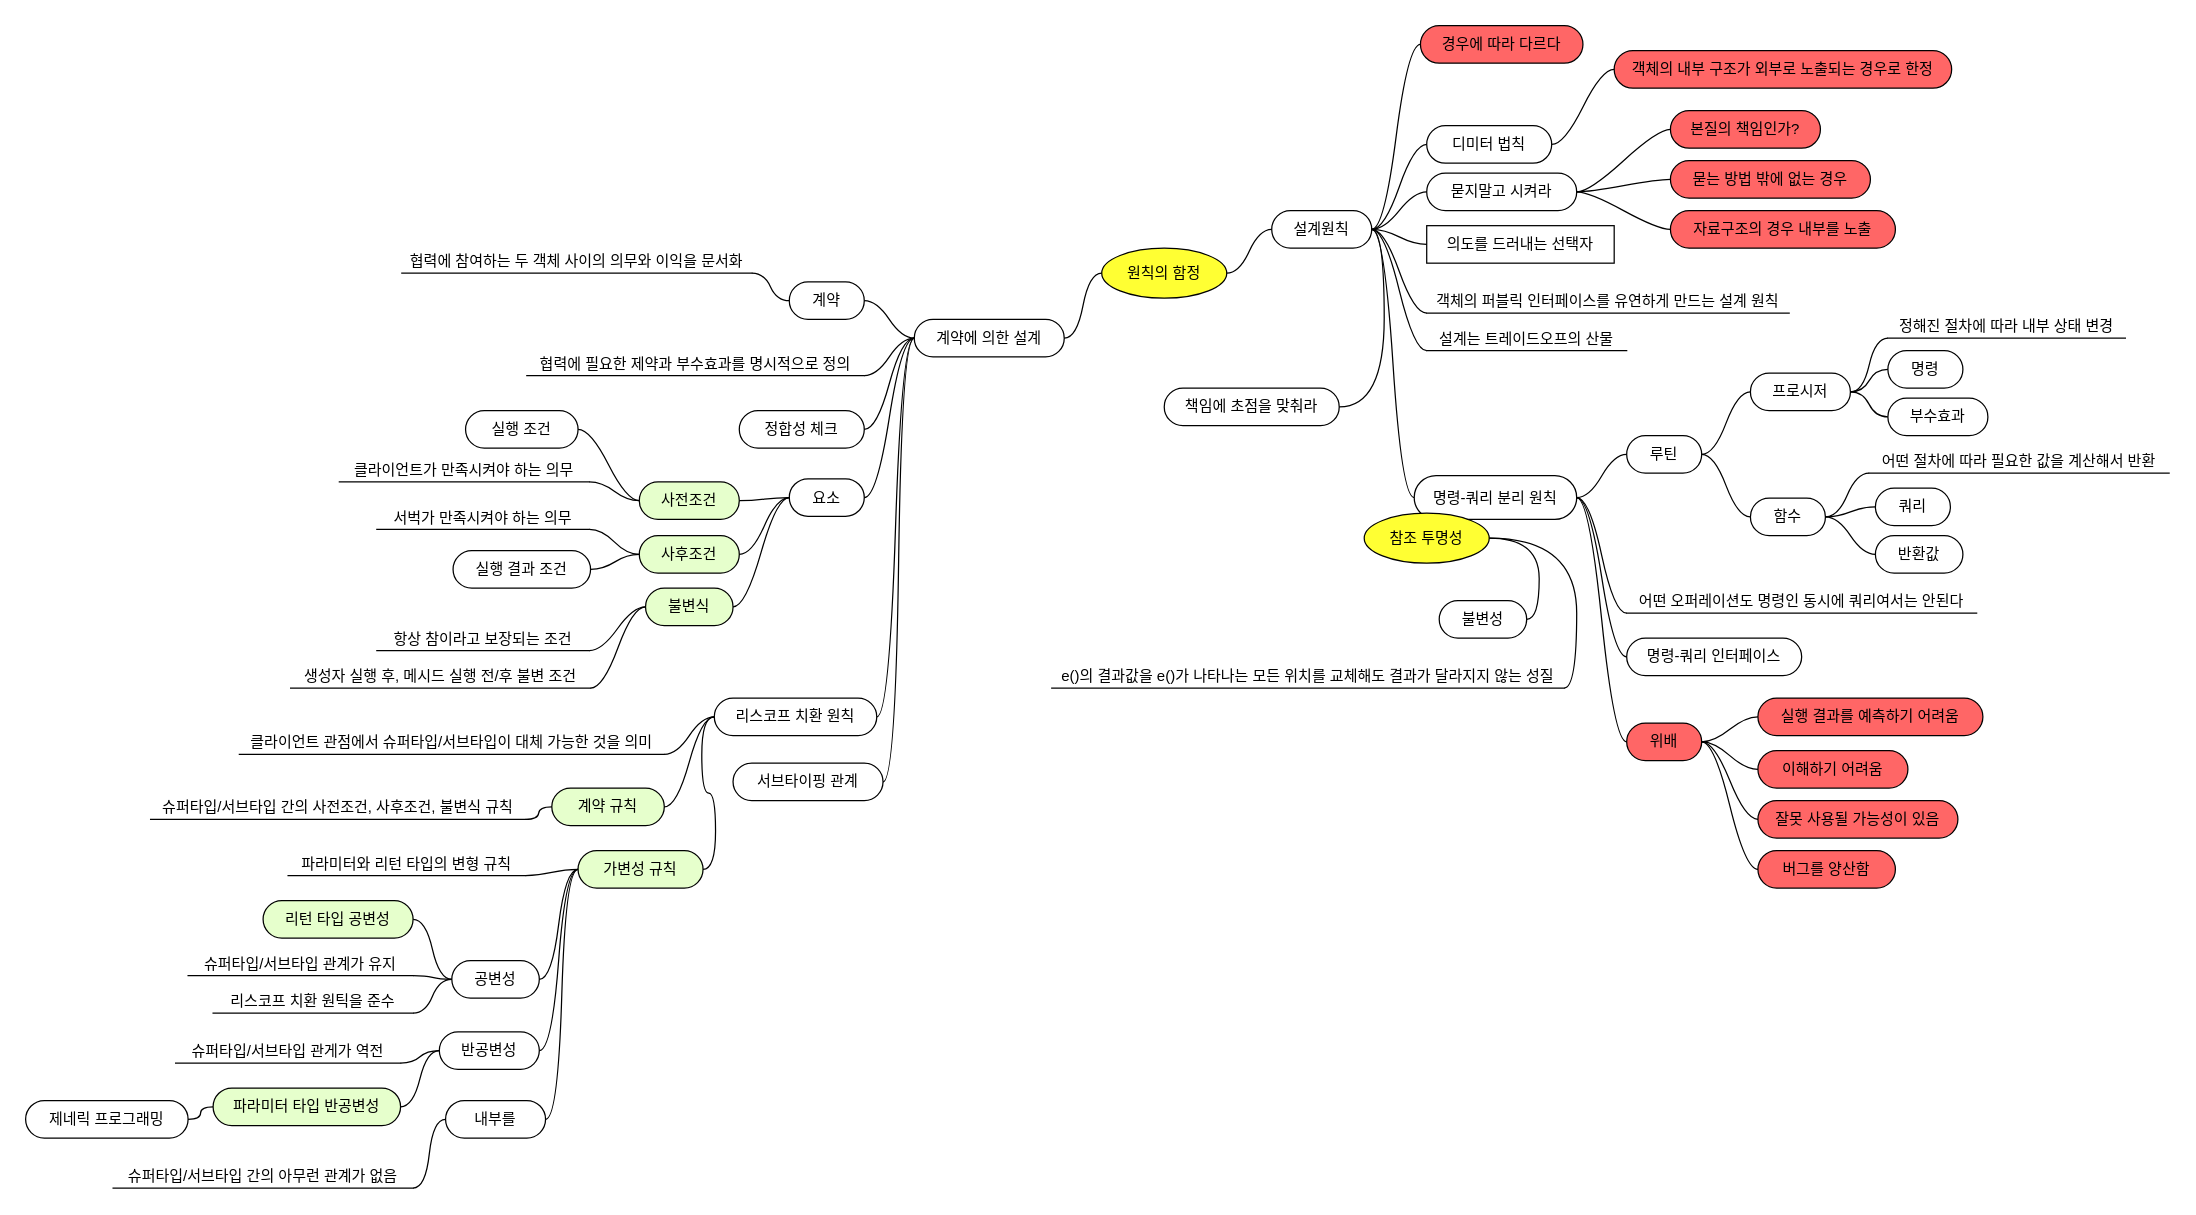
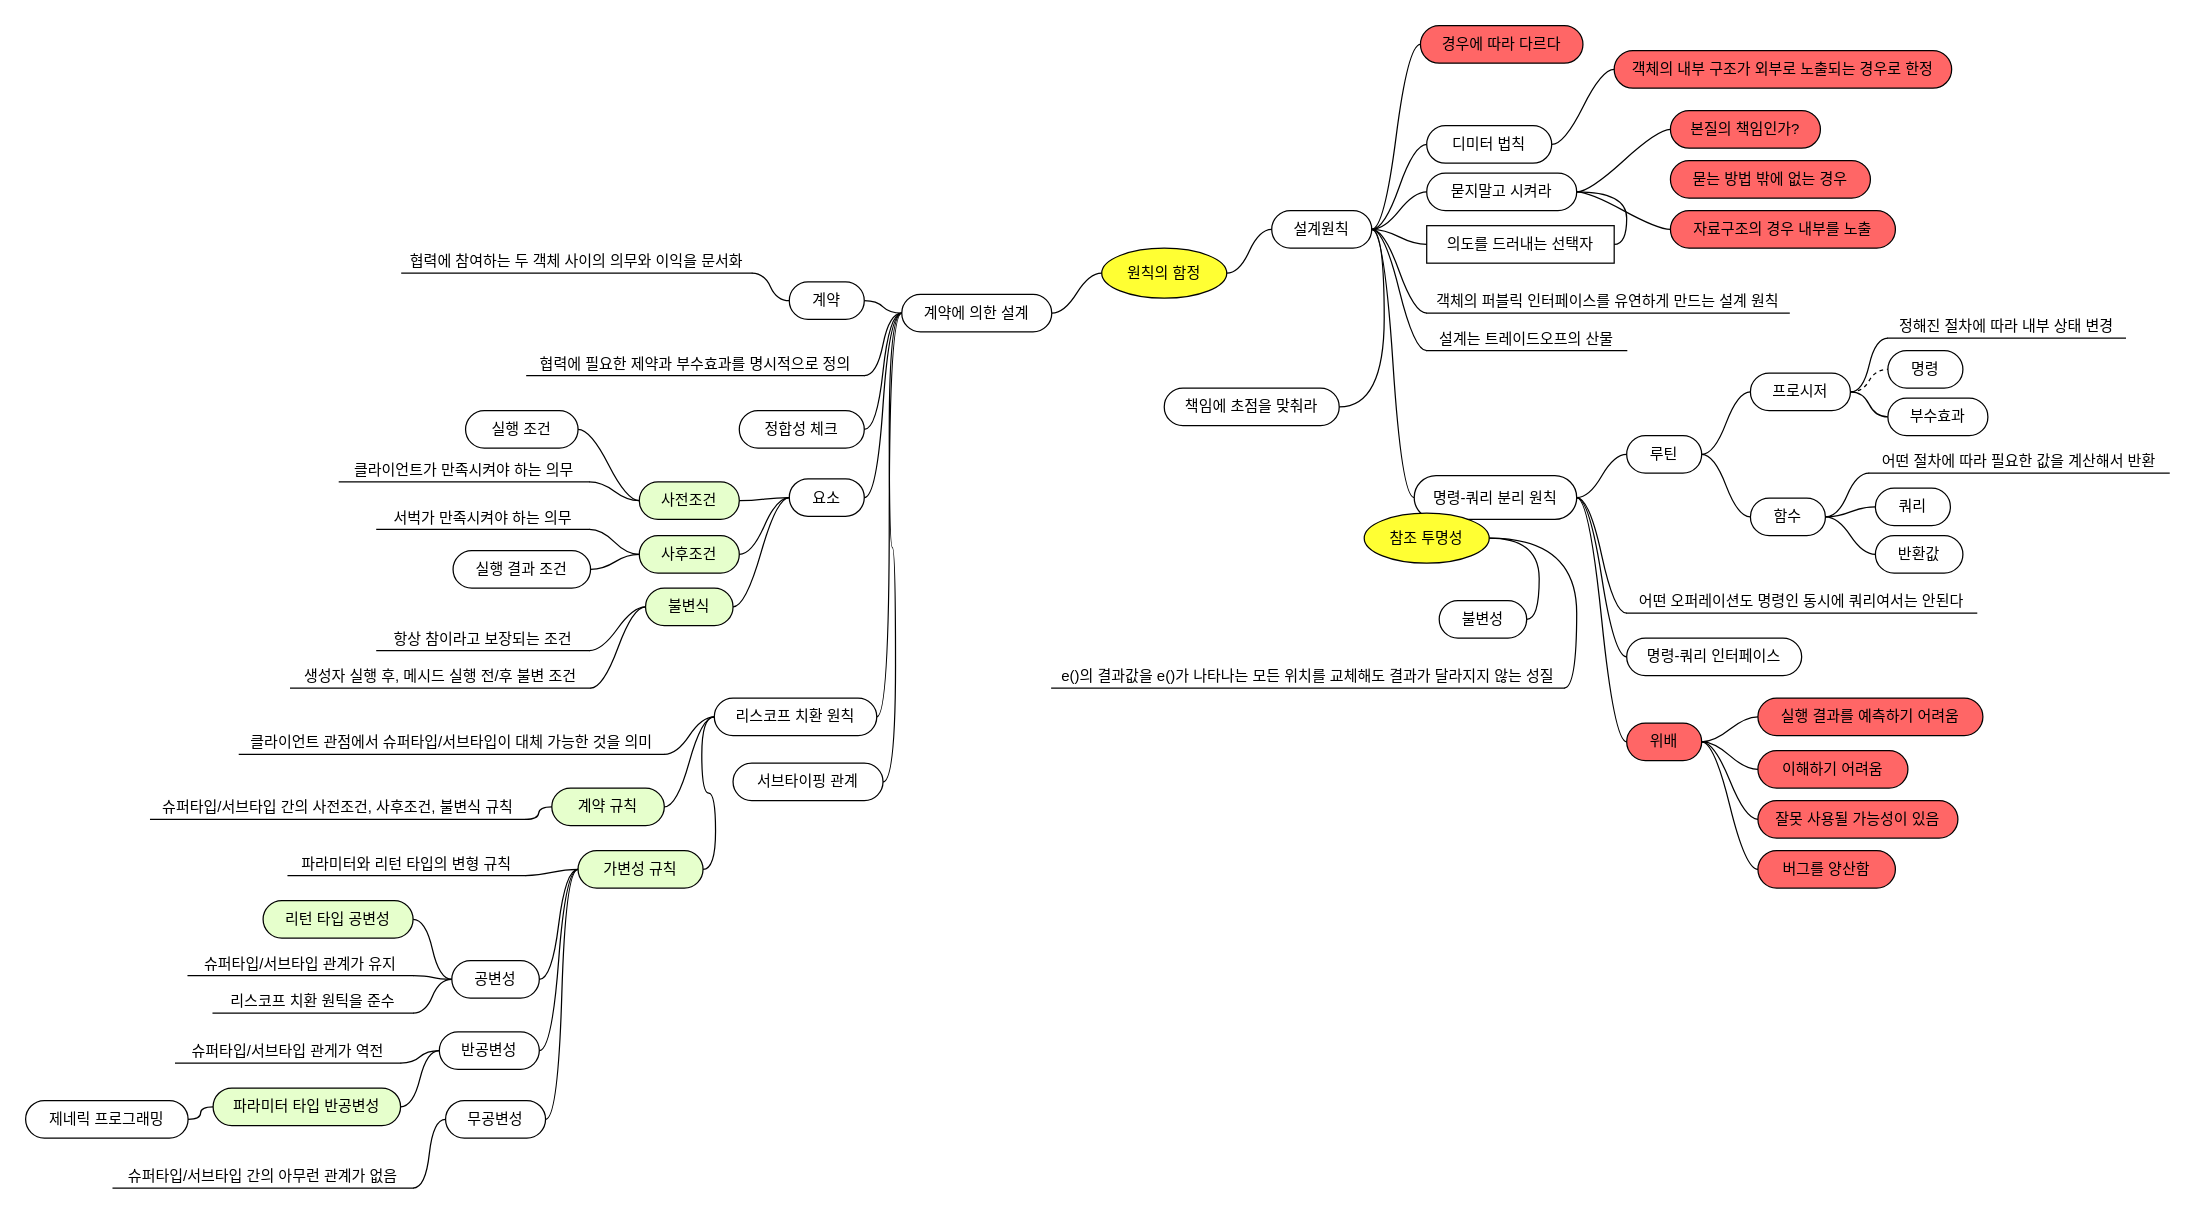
(1629, 185) -> (1624, 208)
(989, 338) -> (977, 313)
(1871, 378) -> (1871, 378)
(496, 1119) -> (496, 1119)
